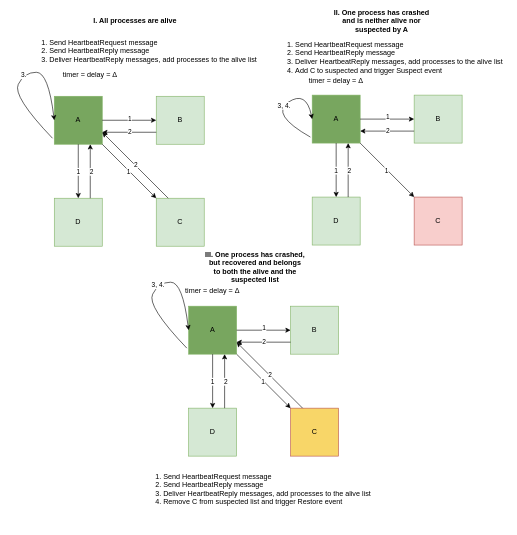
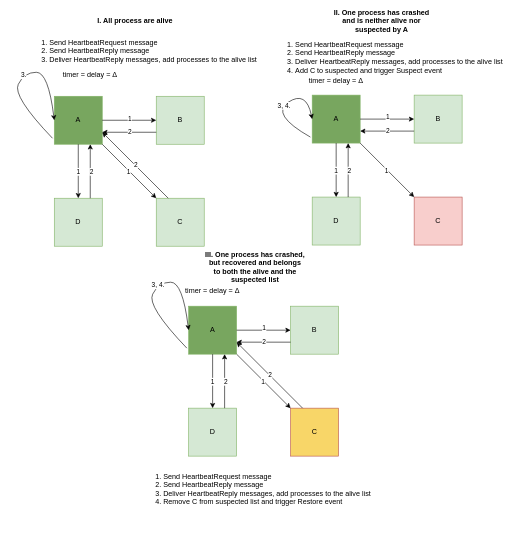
(135, 21) -> (135, 21)
